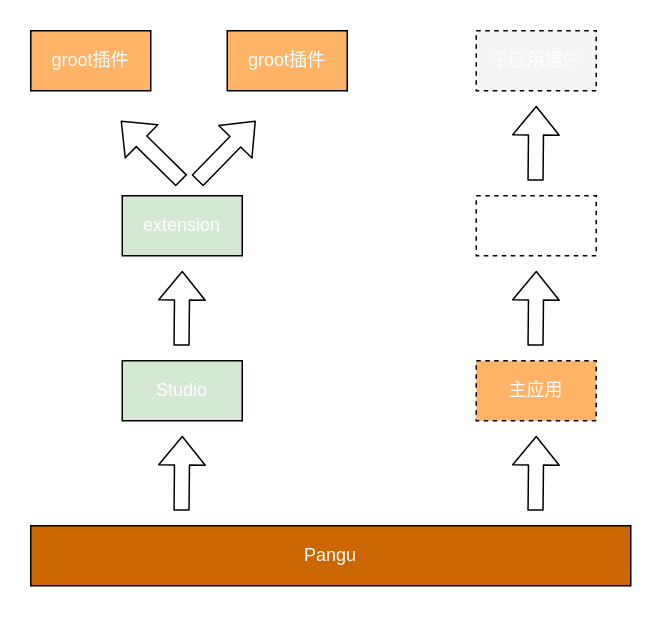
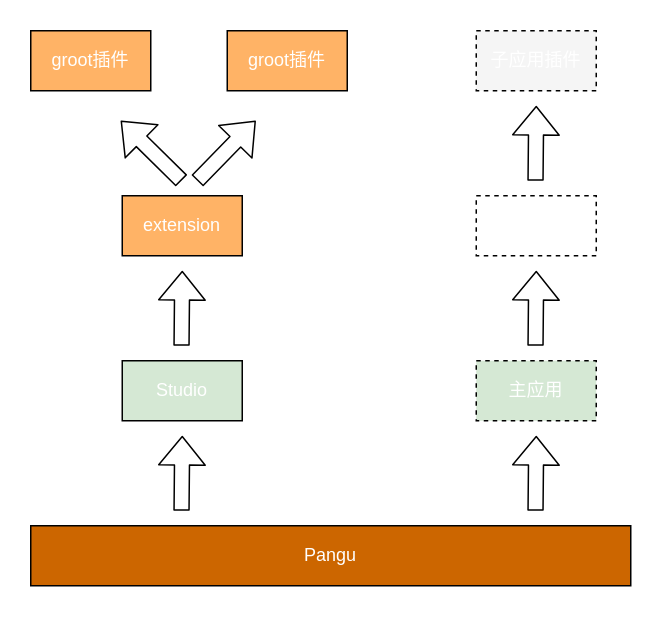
(182, 226) -> (182, 226)
(536, 391) -> (536, 391)
